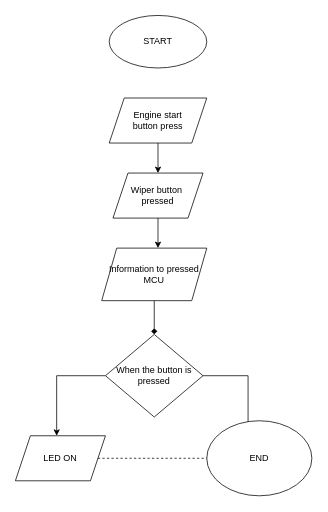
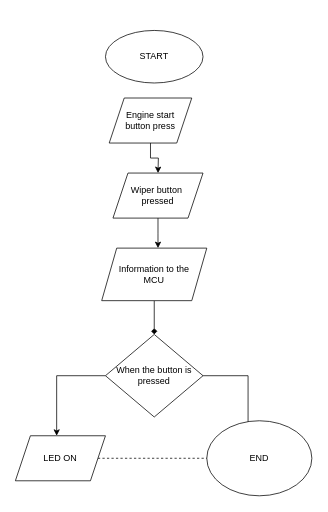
(158, 42) -> (154, 57)
(158, 120) -> (150, 120)
(154, 274) -> (154, 274)
